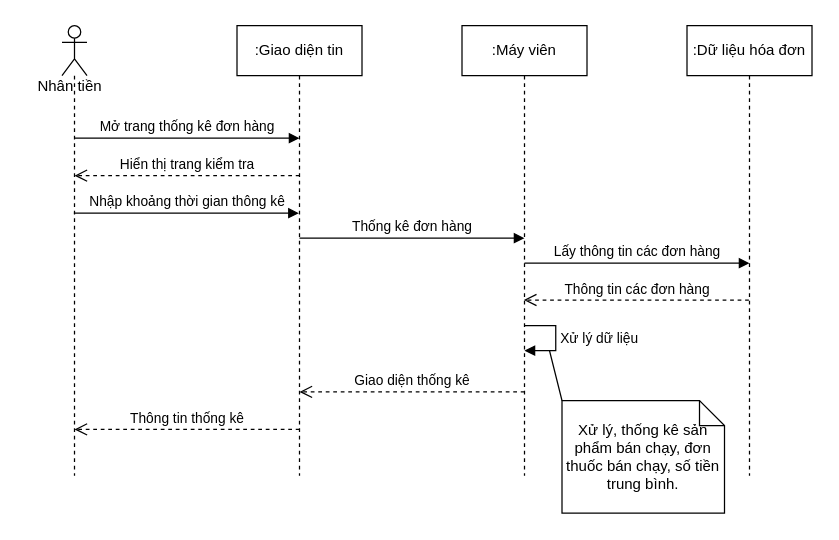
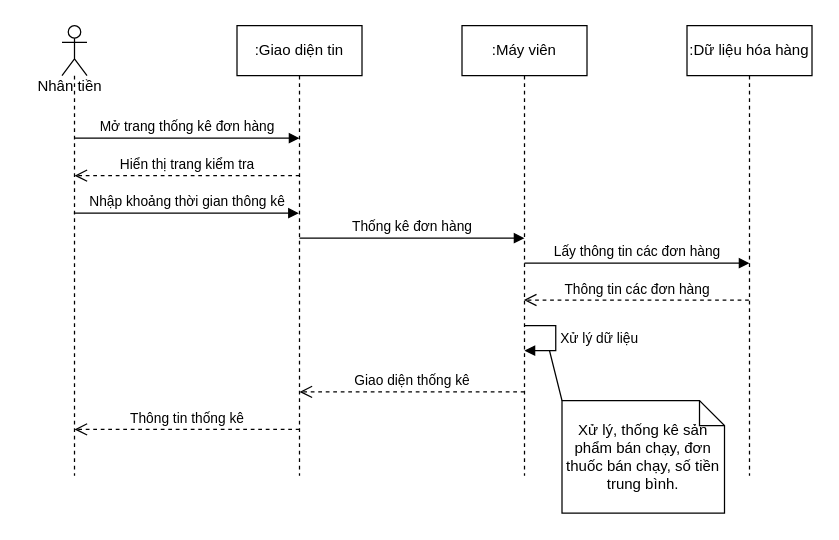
(749, 51) -> (749, 51)
